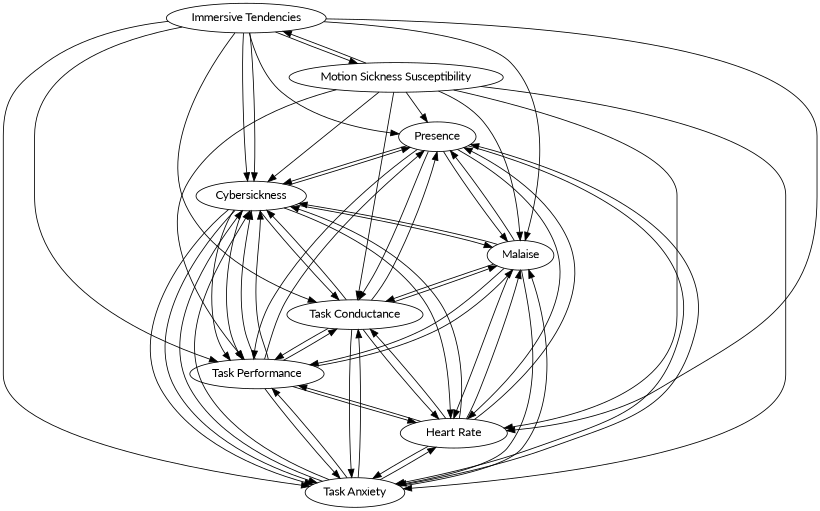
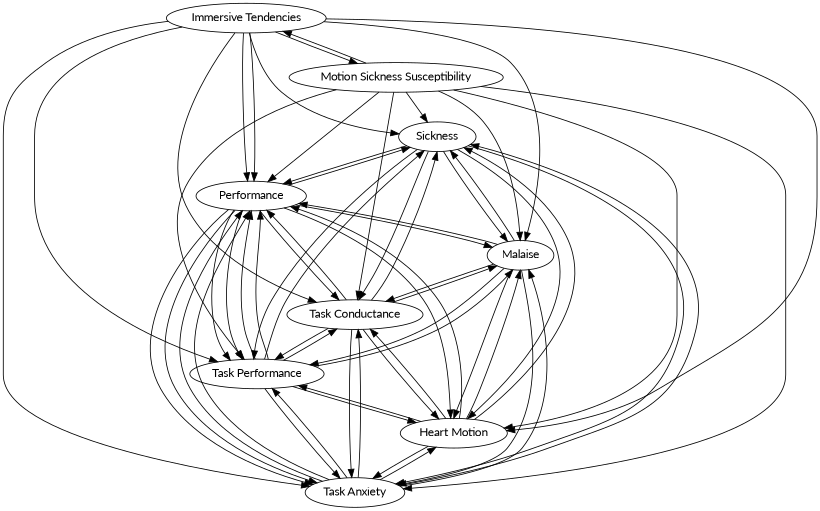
(437, 137) -> (437, 137)
(251, 196) -> (251, 196)
(454, 433) -> (454, 433)
